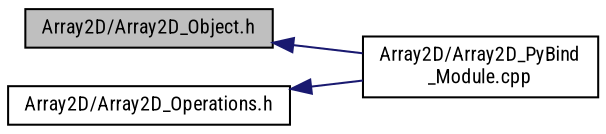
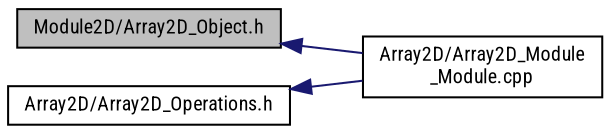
(149, 28) -> (149, 28)
(481, 67) -> (483, 67)
